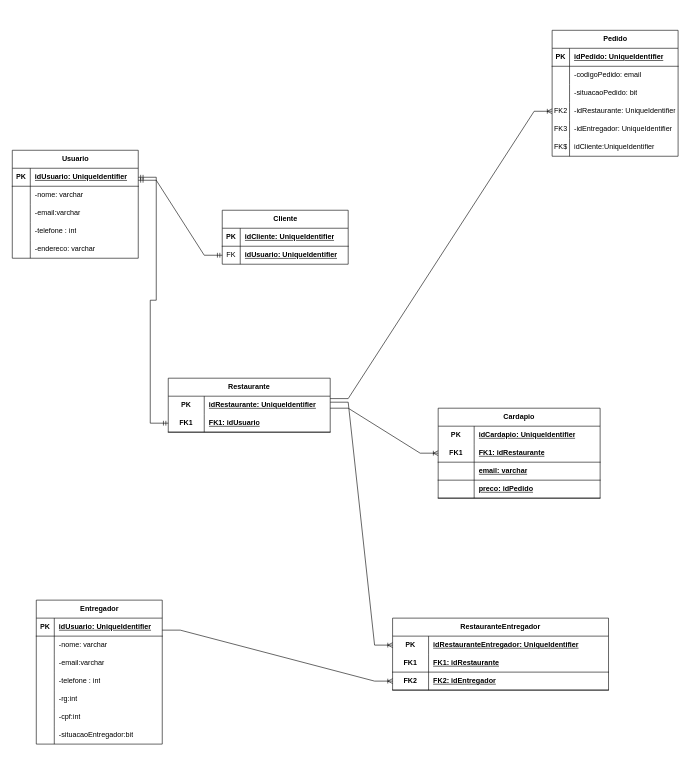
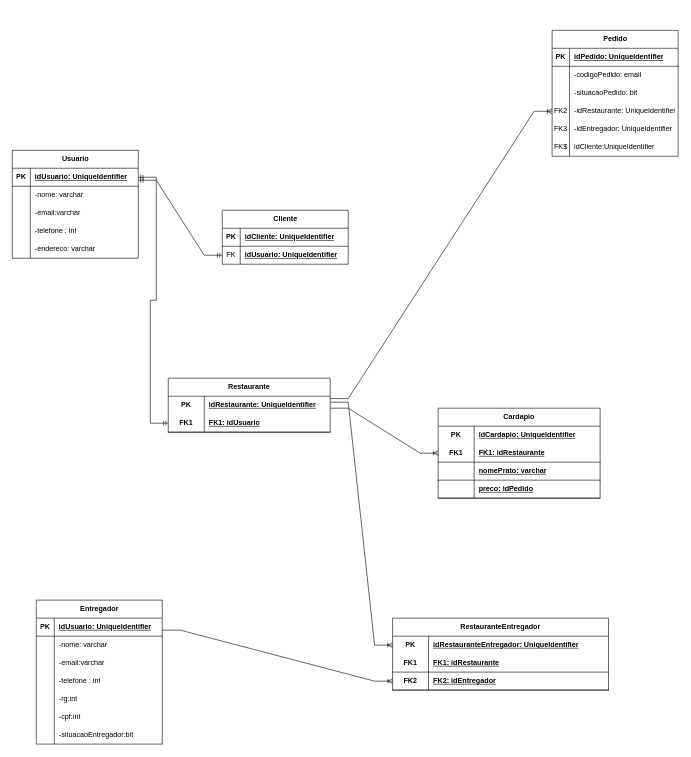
(504, 471) -> (514, 471)
